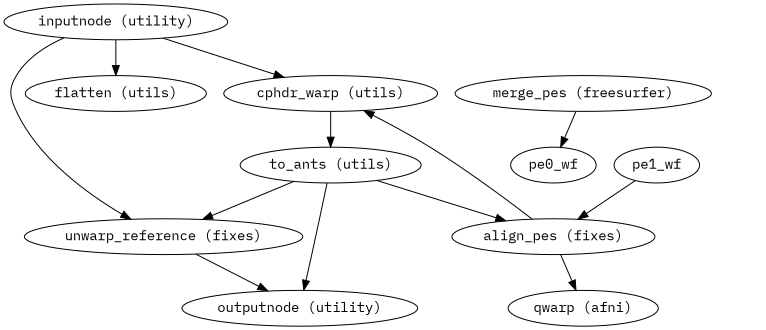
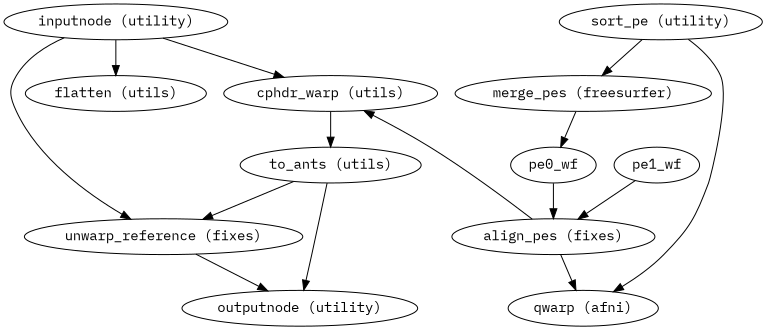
none -> (661, 22)
(436, 199) -> (553, 196)
